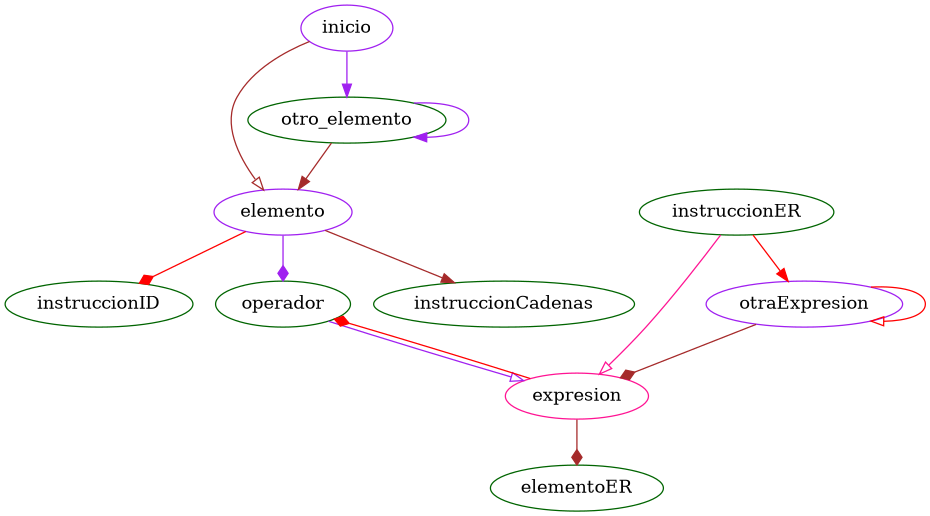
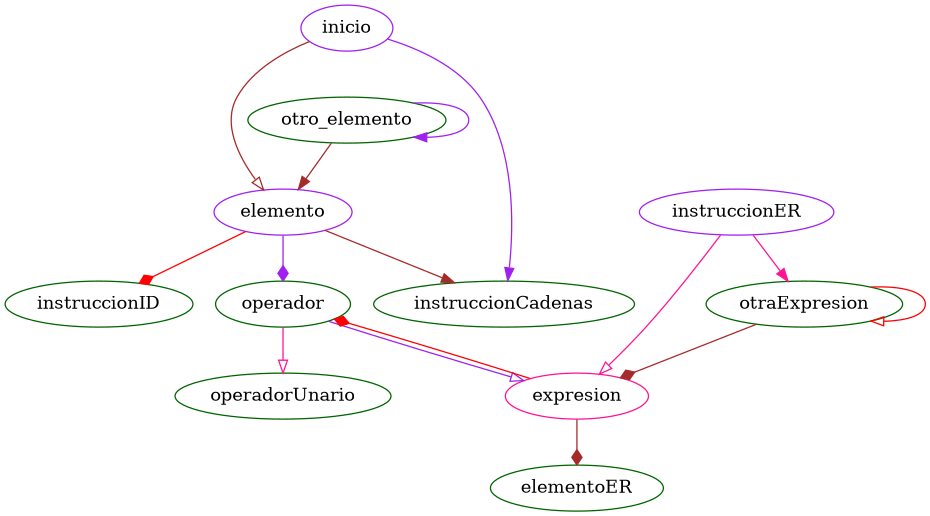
(347, 68) -> (495, 126)
(737, 212) -> (737, 212)
(767, 253) -> (767, 253)
(804, 304) -> (804, 304)
none -> (283, 396)
